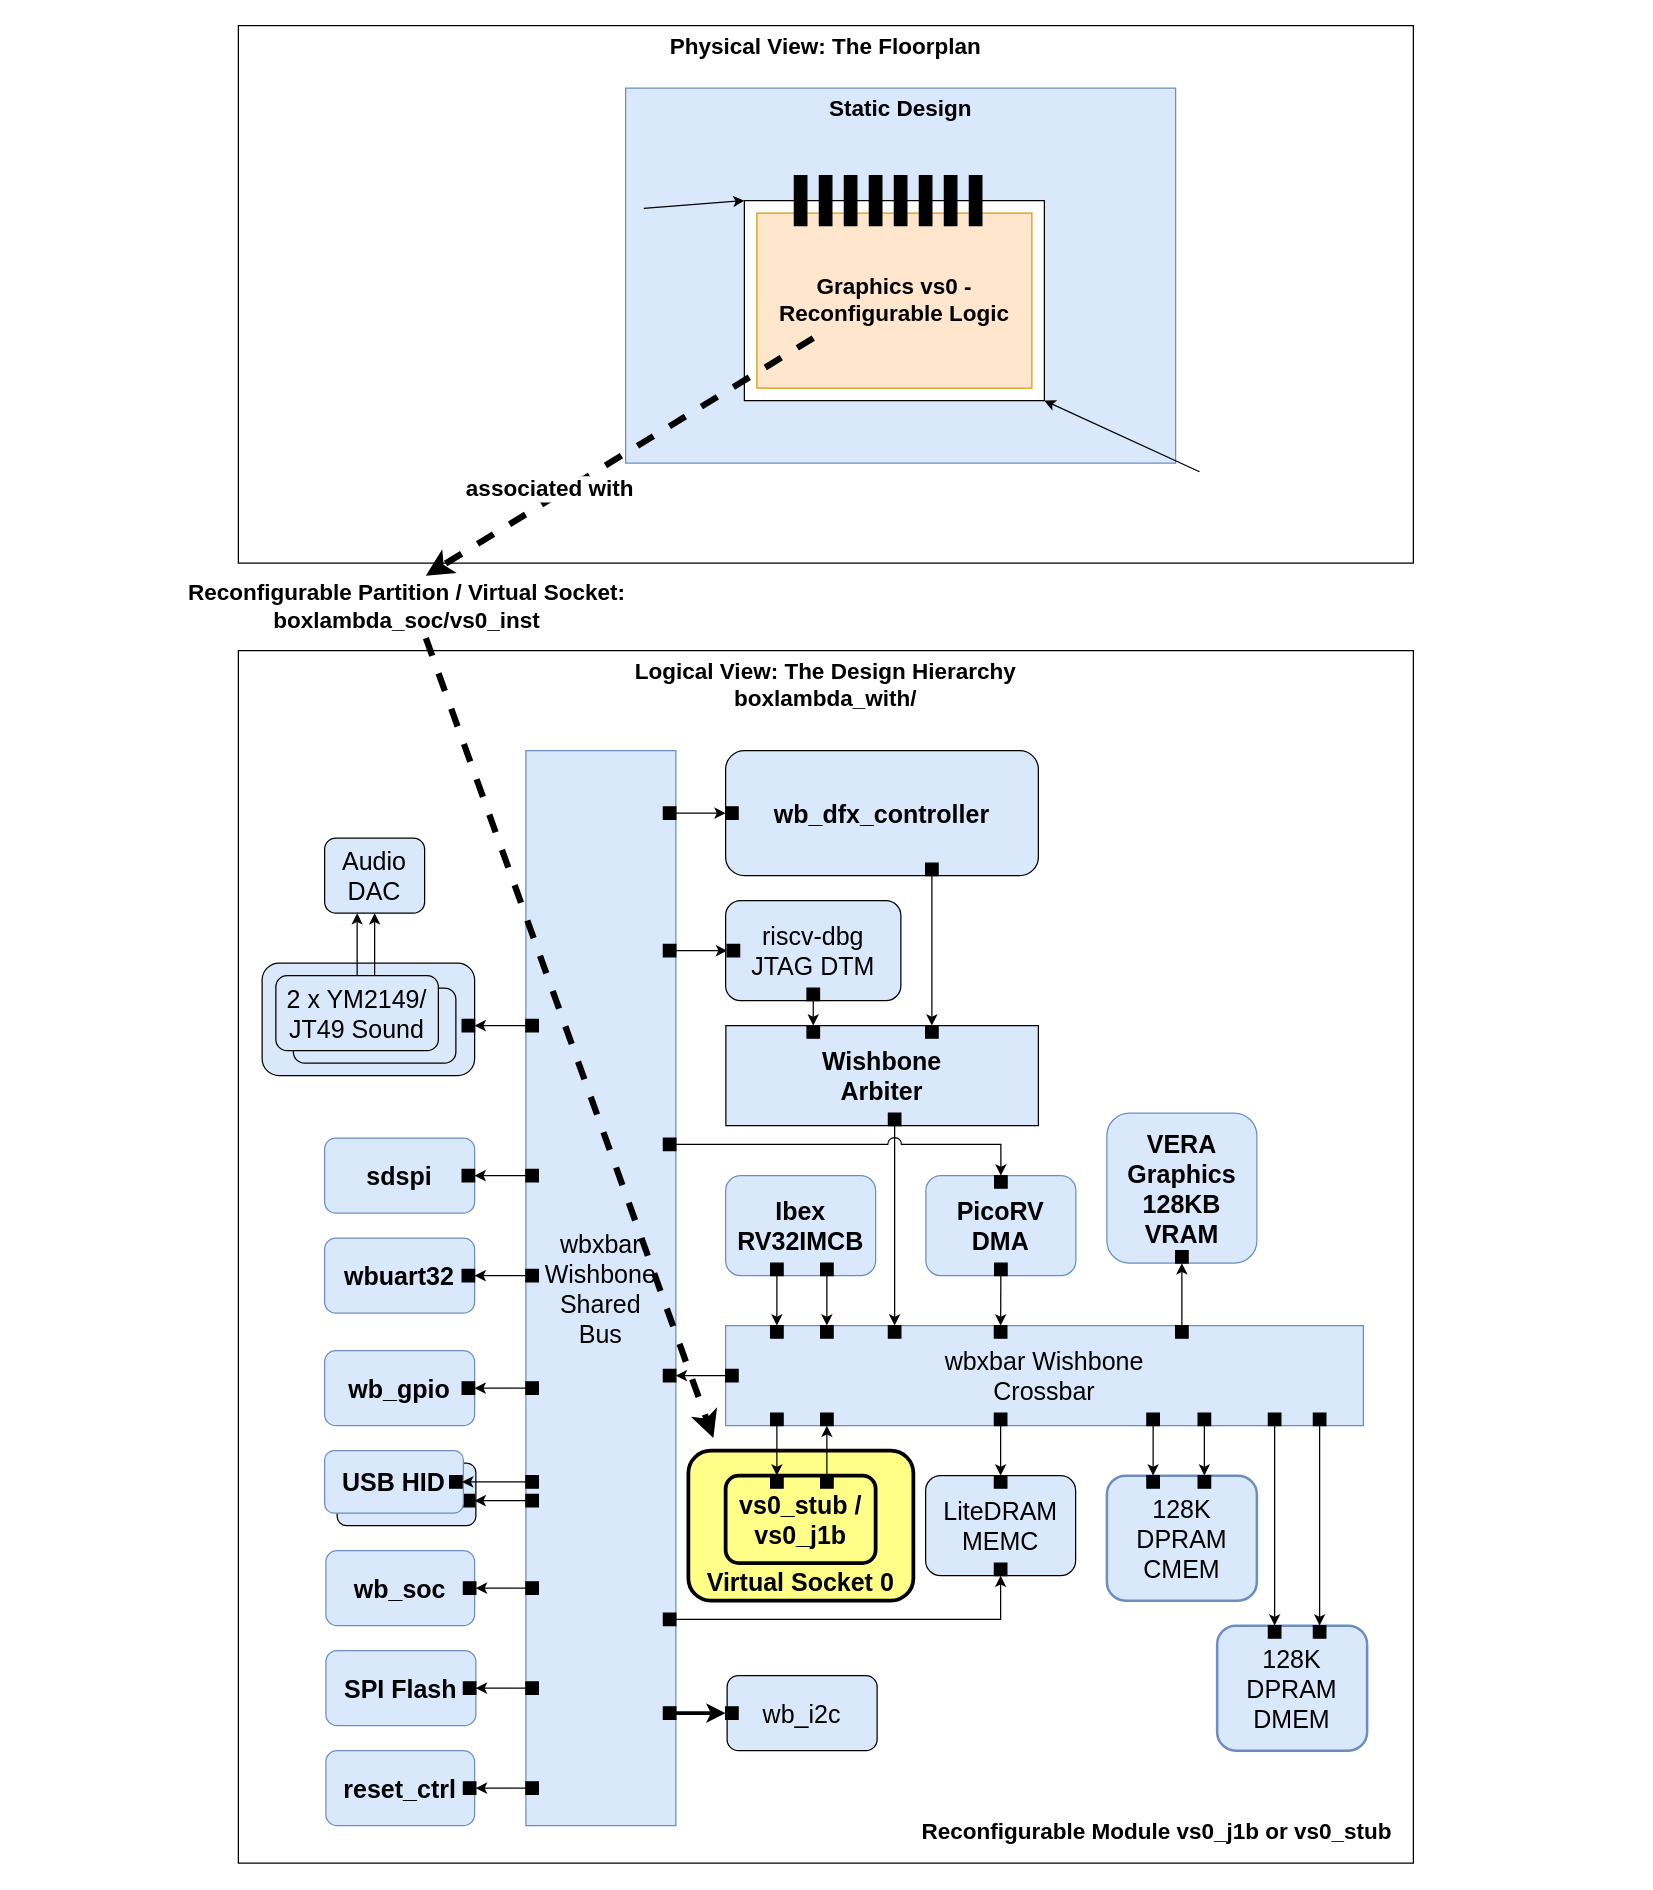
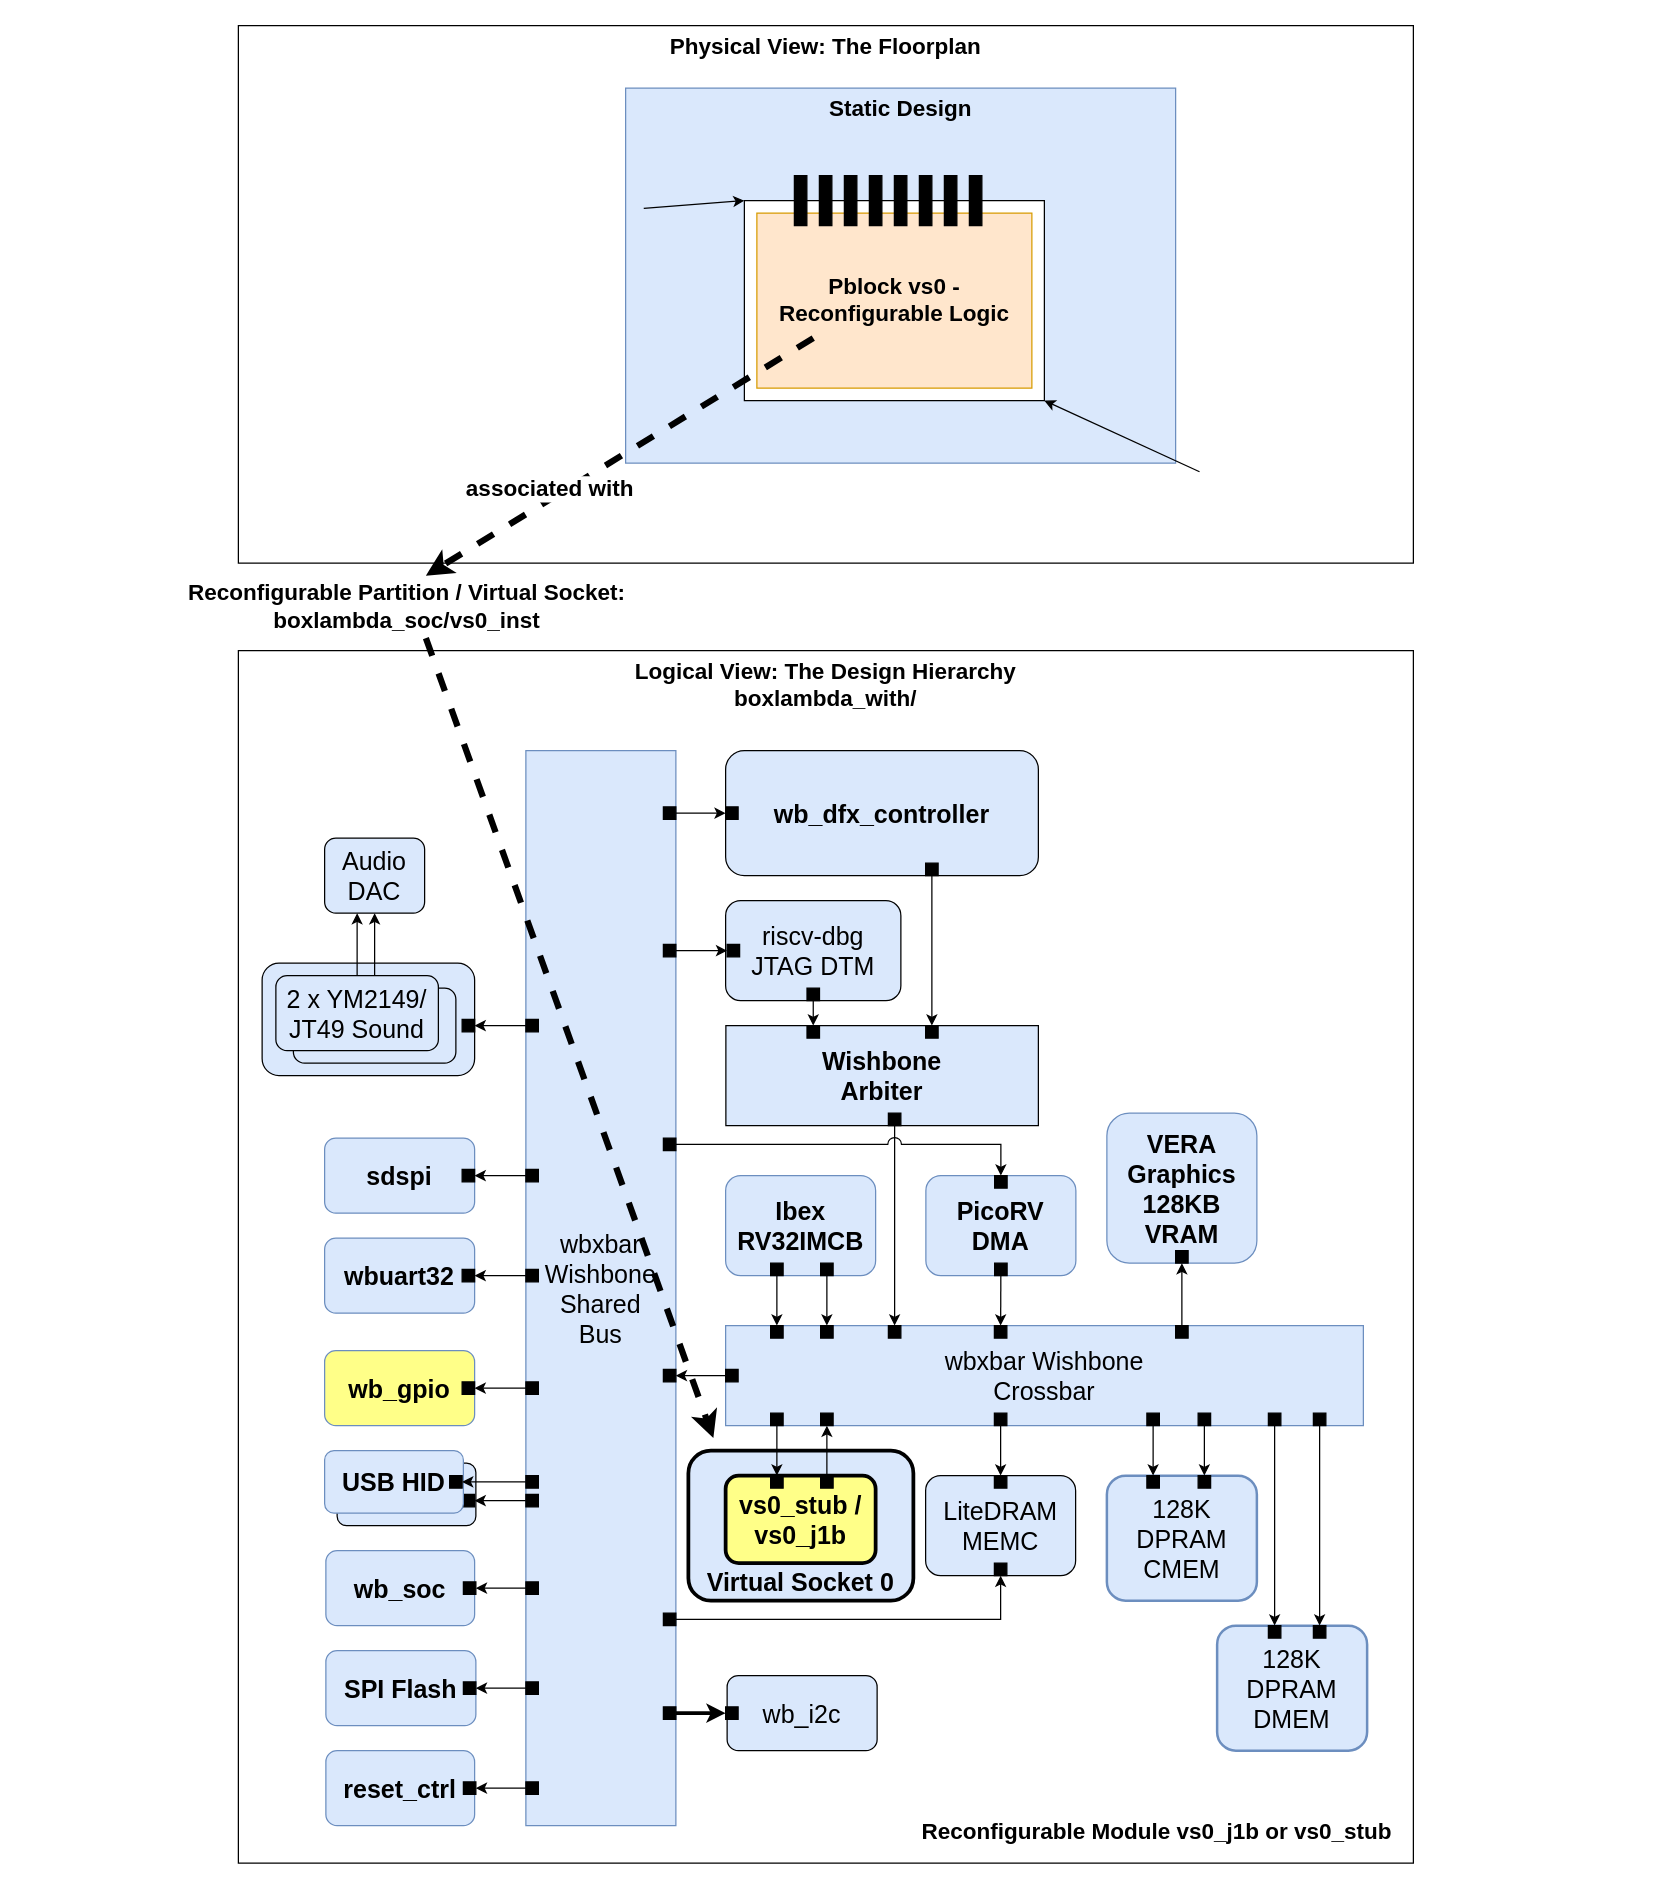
(894, 301) -> (894, 301)
(399, 1388) -> (399, 1388)
(801, 1588) -> (801, 1588)
